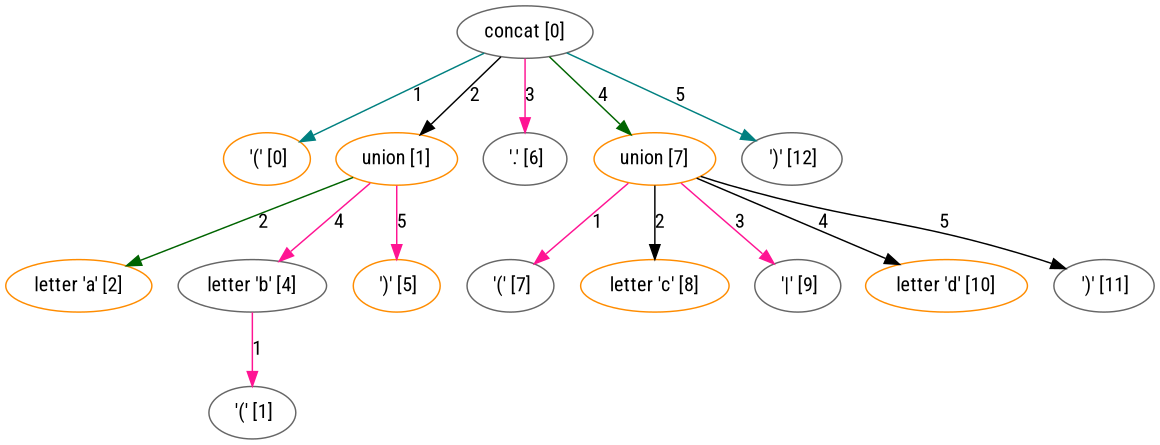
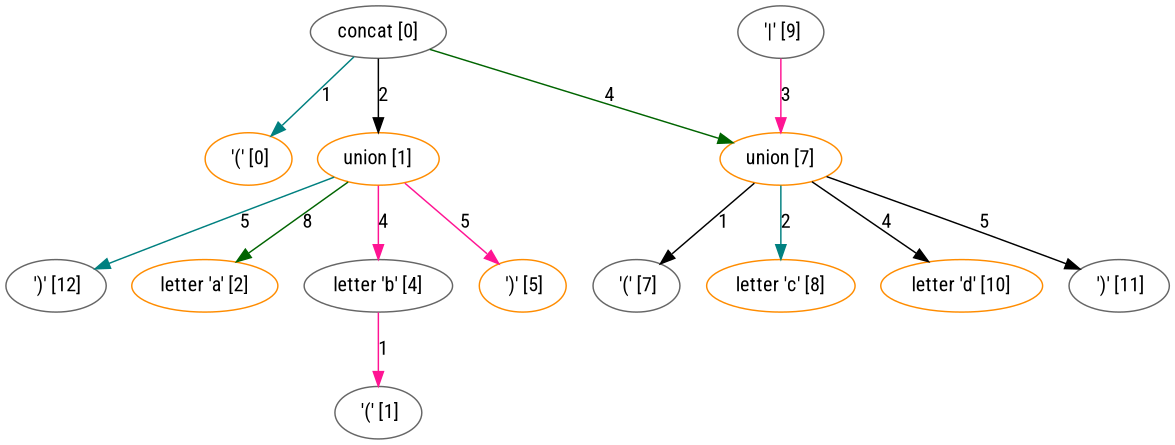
(654, 94) -> (221, 220)
(525, 159) -> none
(655, 215) -> (781, 215)
(587, 218) -> (713, 218)
(722, 218) -> (781, 88)
(263, 222) -> (308, 222)
